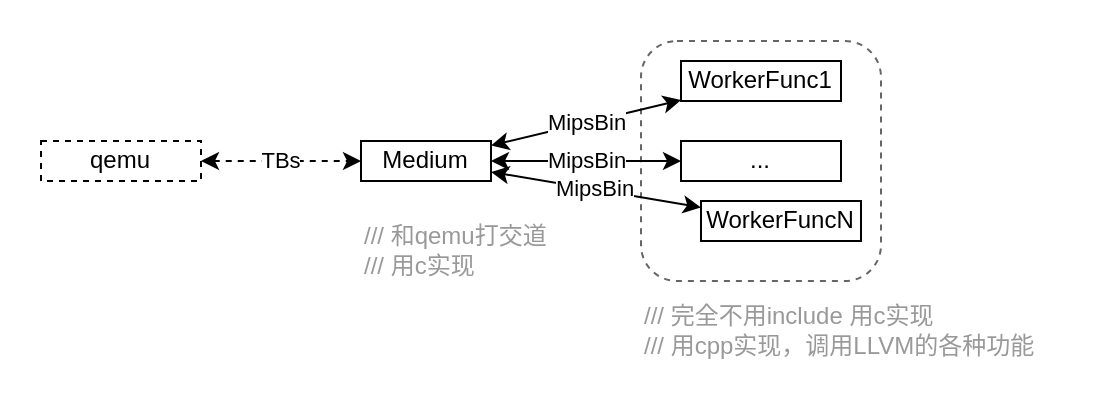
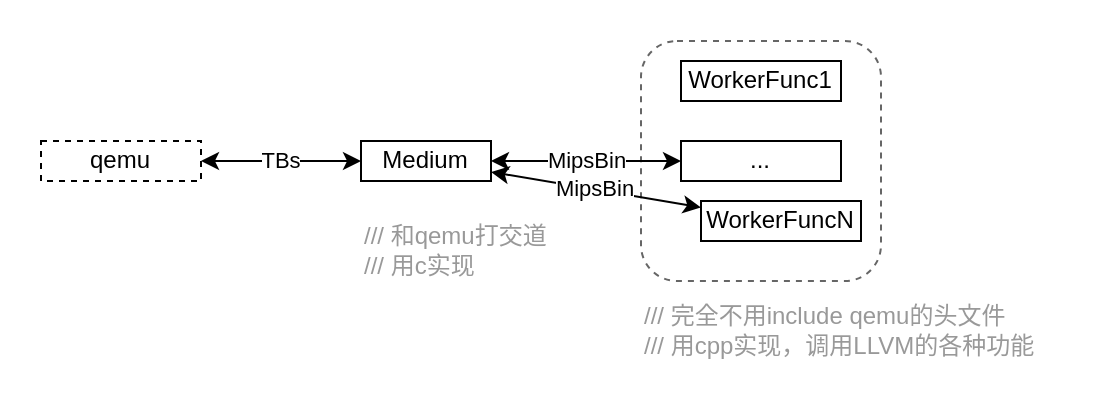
(559, 129) -> none
(239, 161) -> (239, 161)
(848, 331) -> (848, 331)
